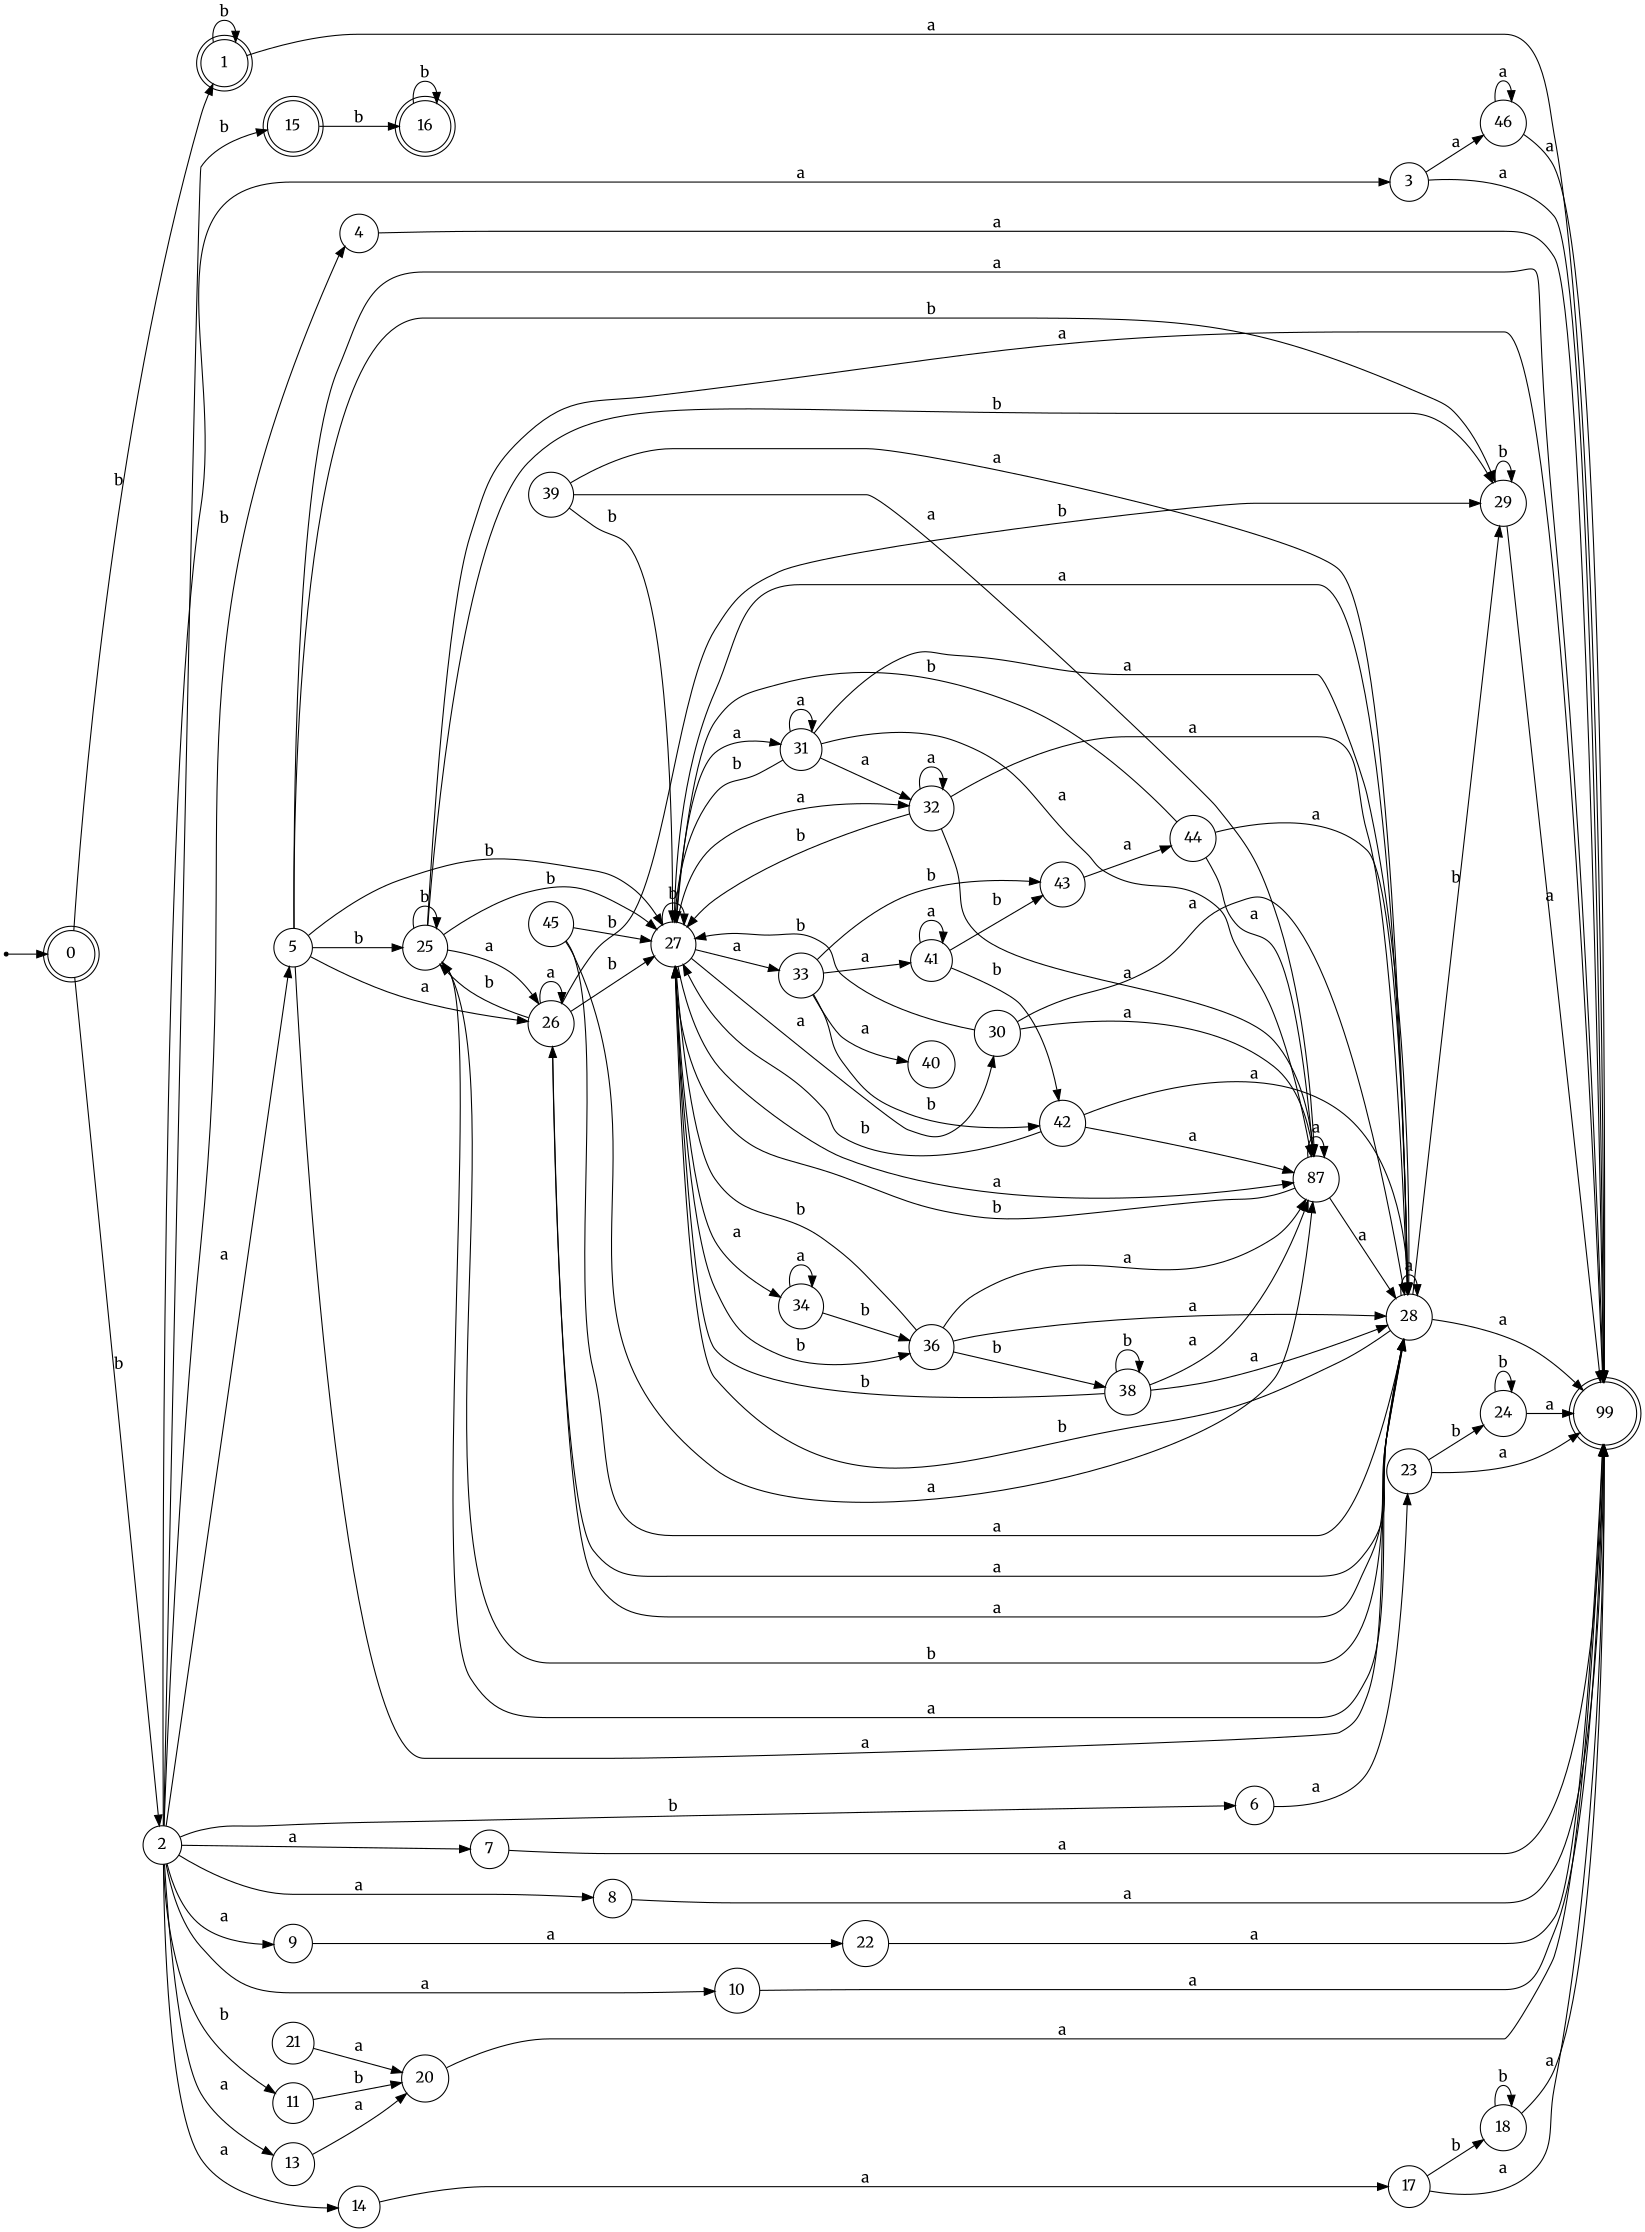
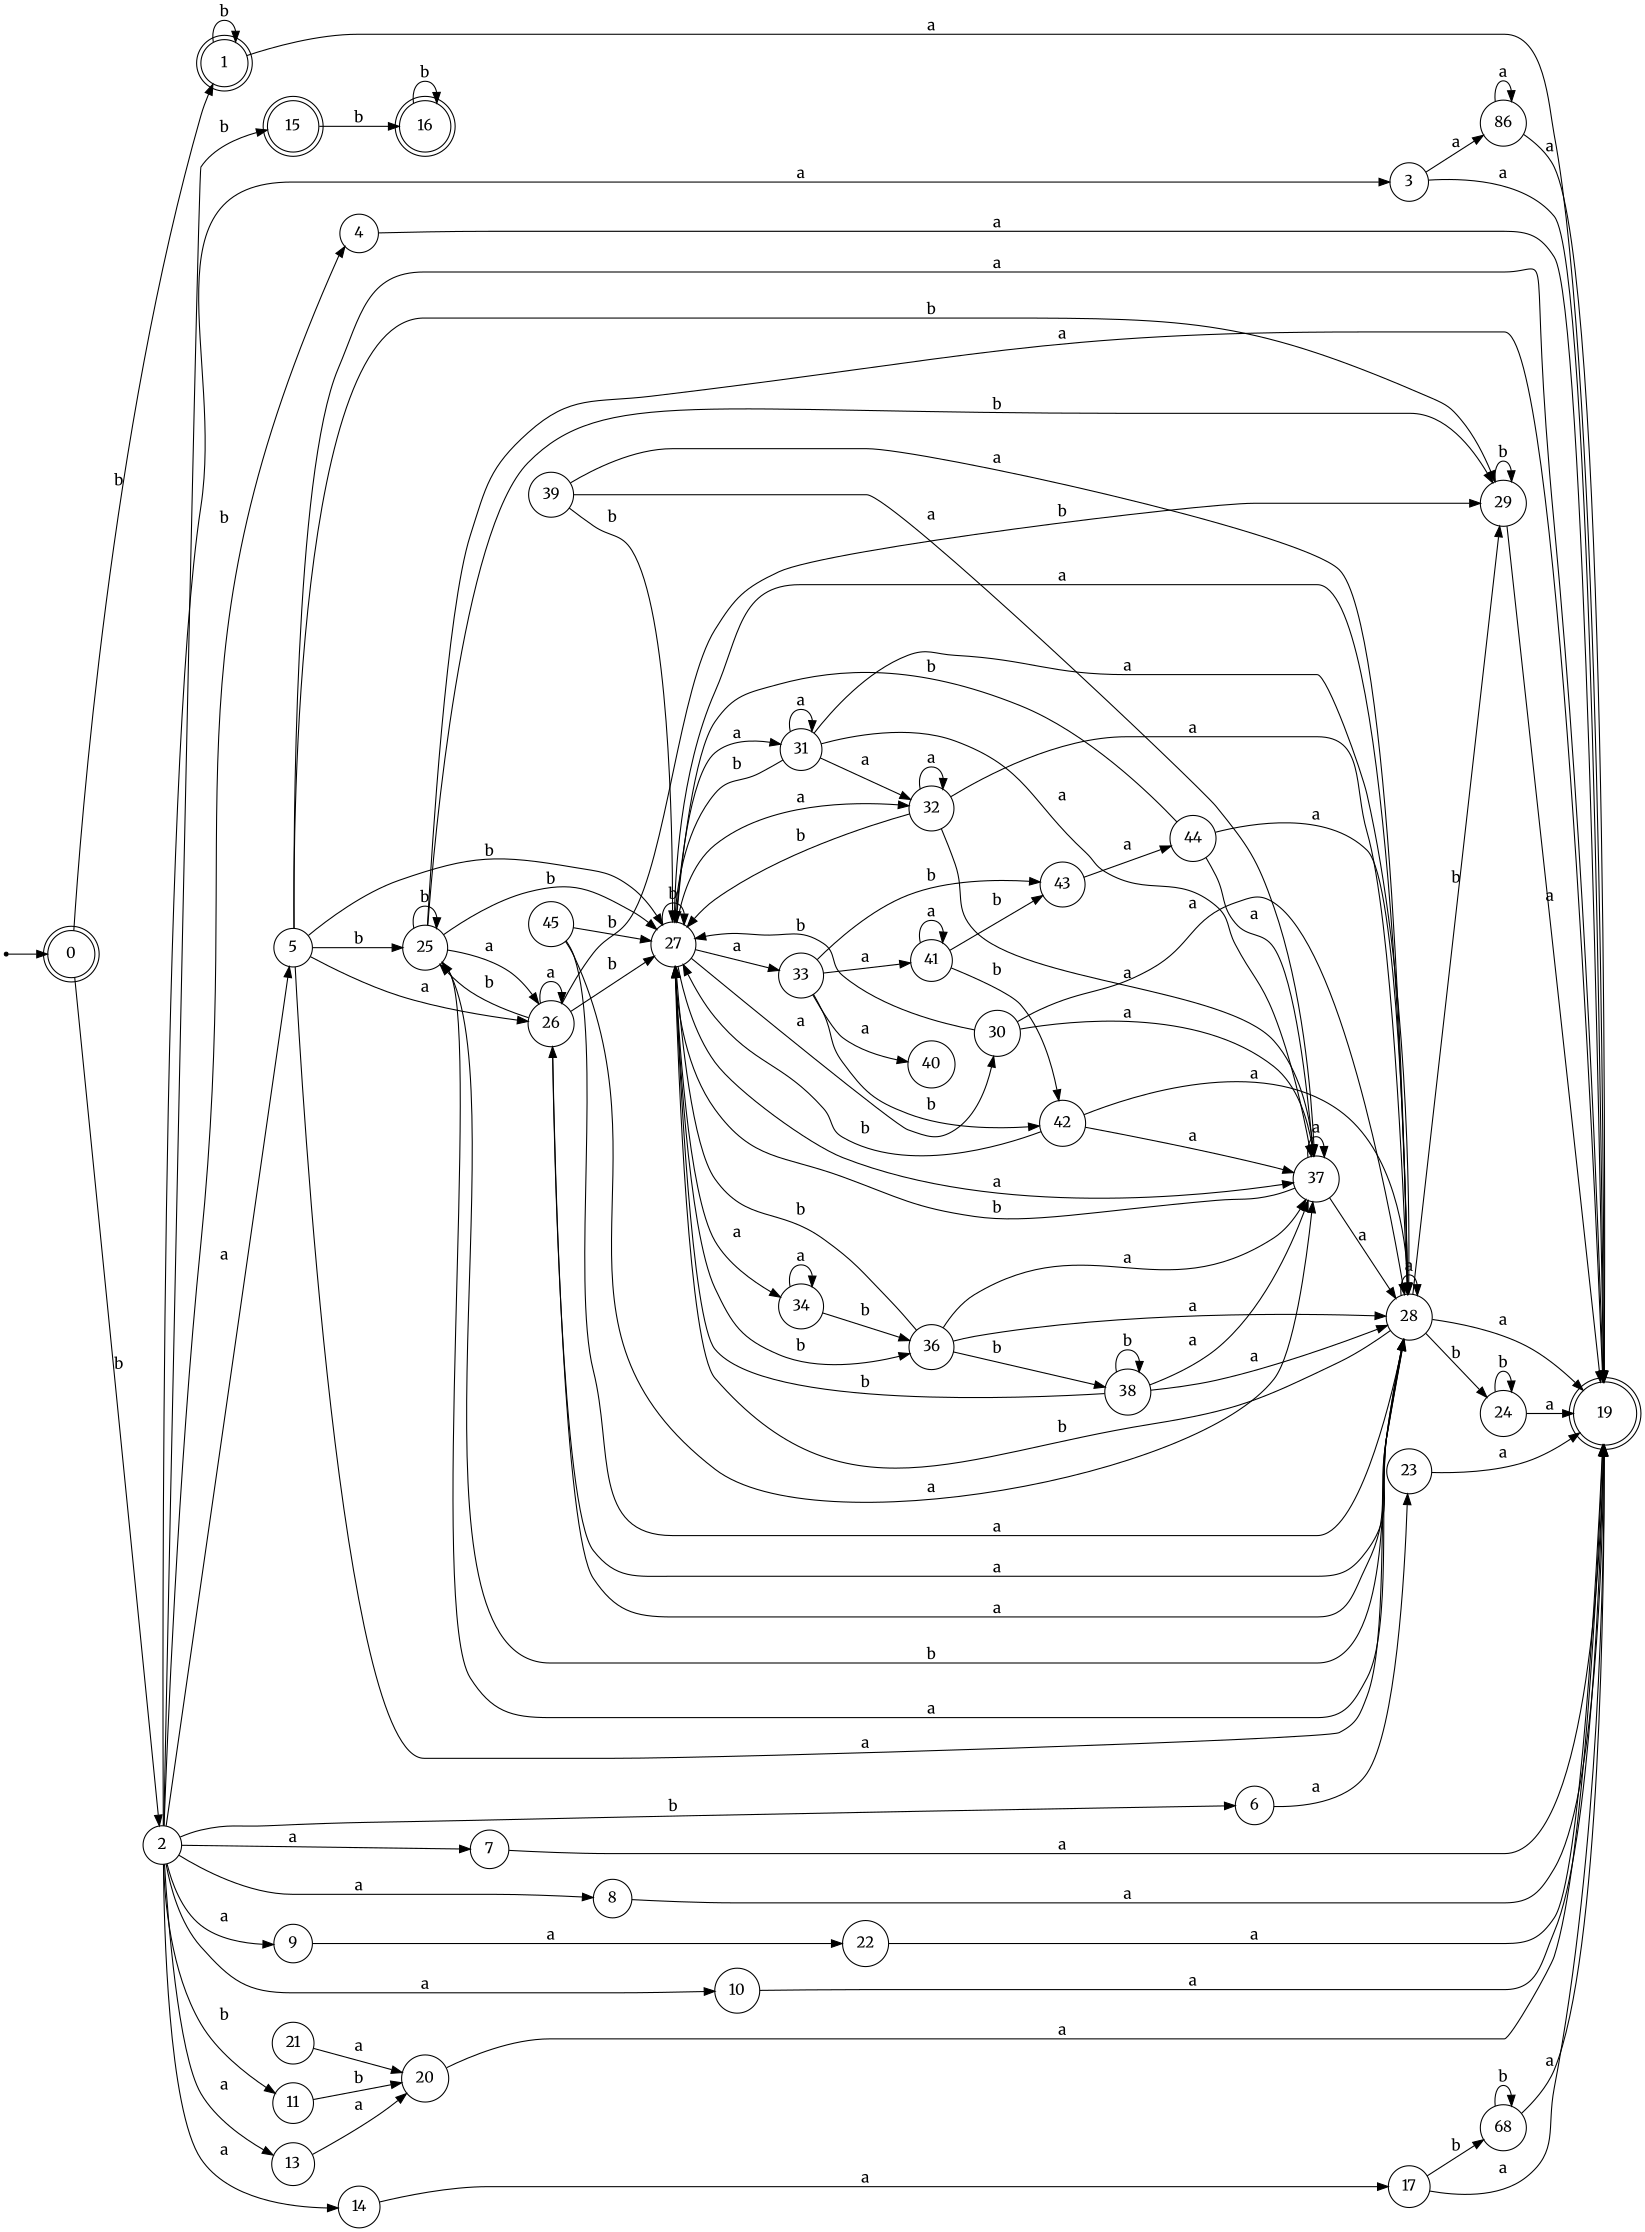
(1503, 123) -> (1503, 123)
(1316, 1179) -> (1316, 1179)
(1605, 1414) -> (1605, 1414)
(1451, 1446) -> (1453, 1361)
(1503, 2128) -> (1503, 2128)
